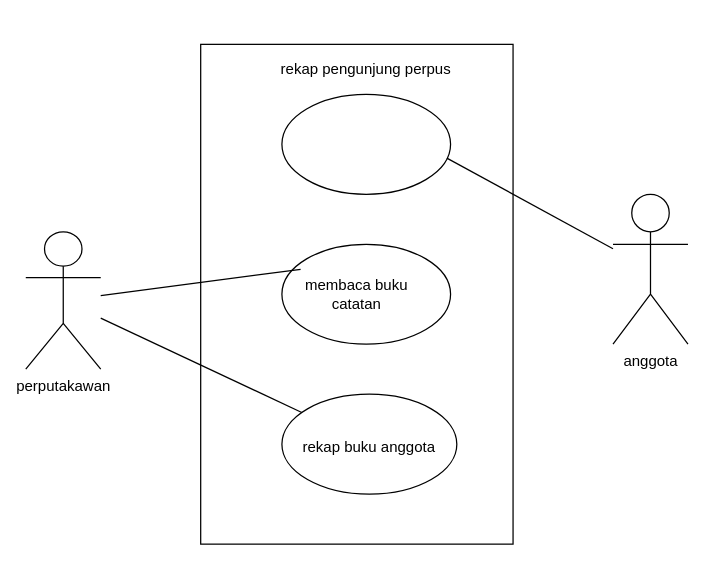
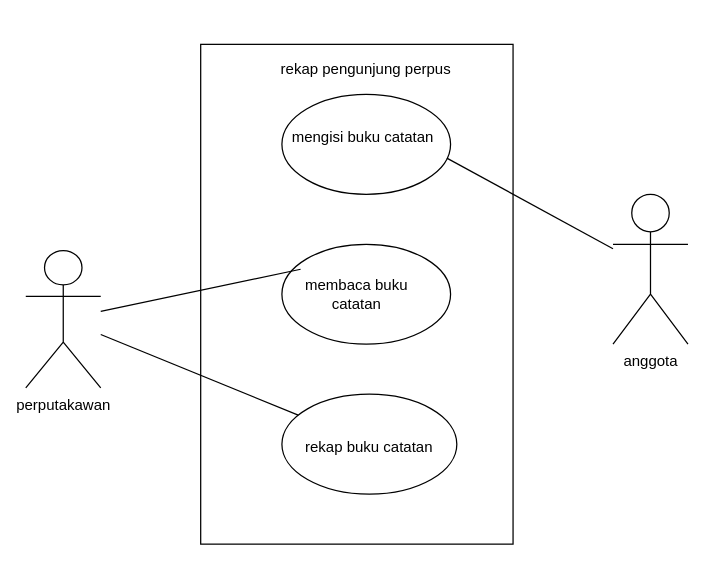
none -> (363, 138)
(63, 301) -> (63, 319)
(369, 448) -> (369, 448)
